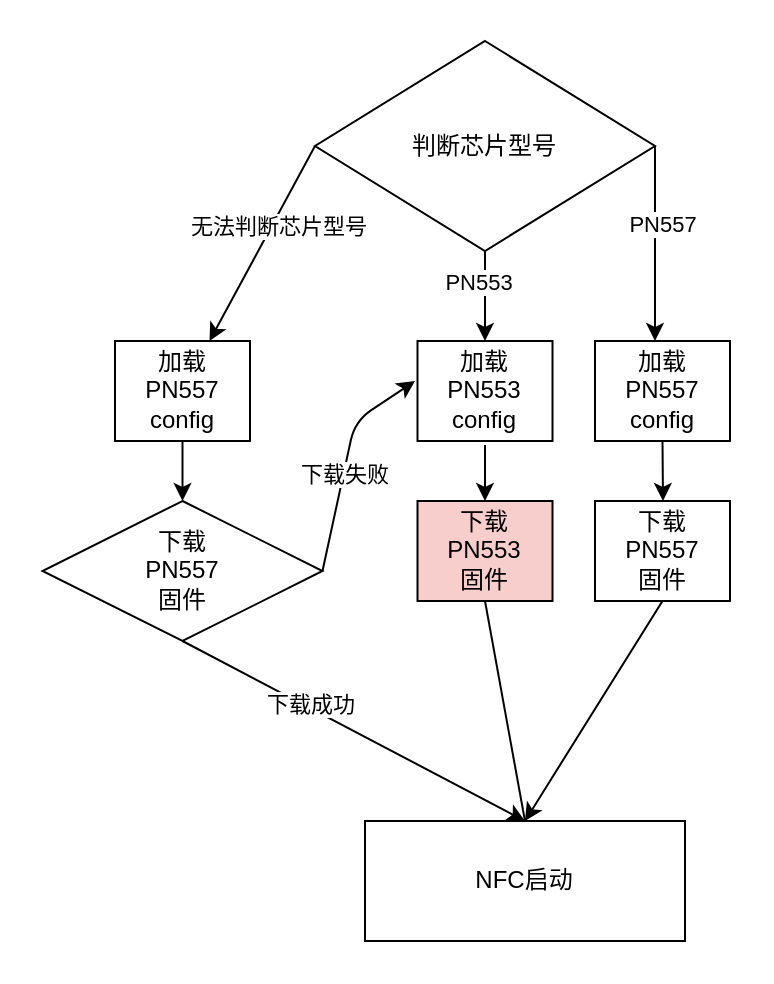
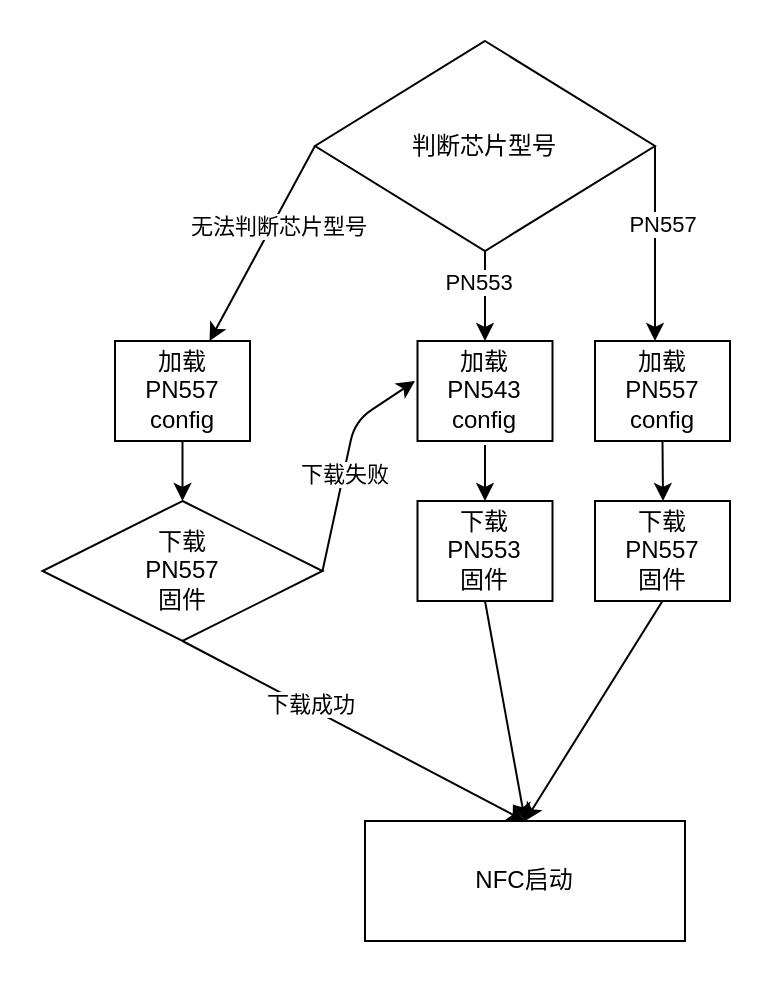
(485, 391) -> (485, 391)
(485, 551) -> (485, 551)
(523, 811) -> (522, 805)
